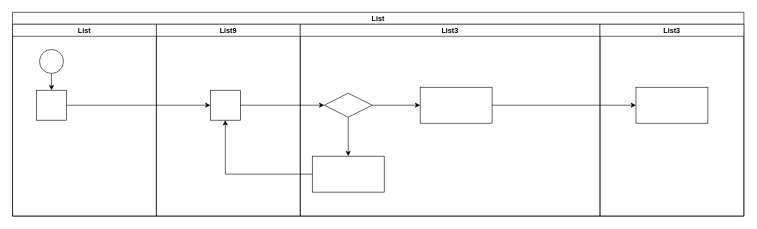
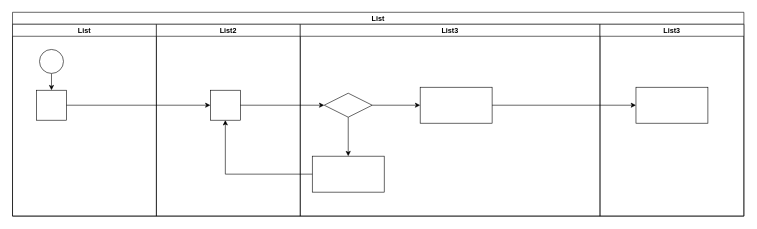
(228, 31) -> (228, 31)
